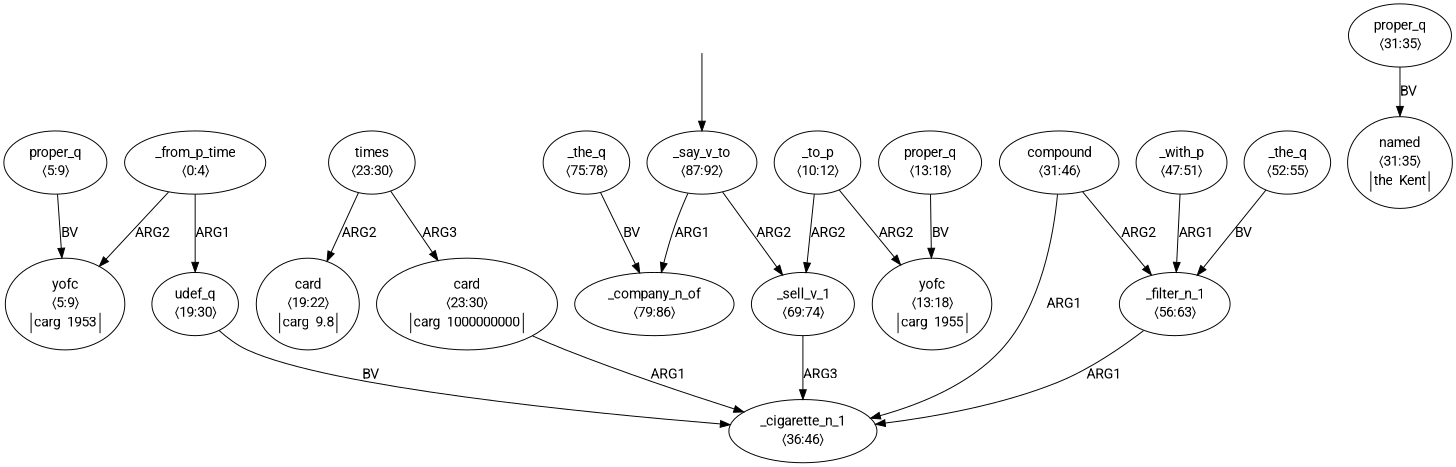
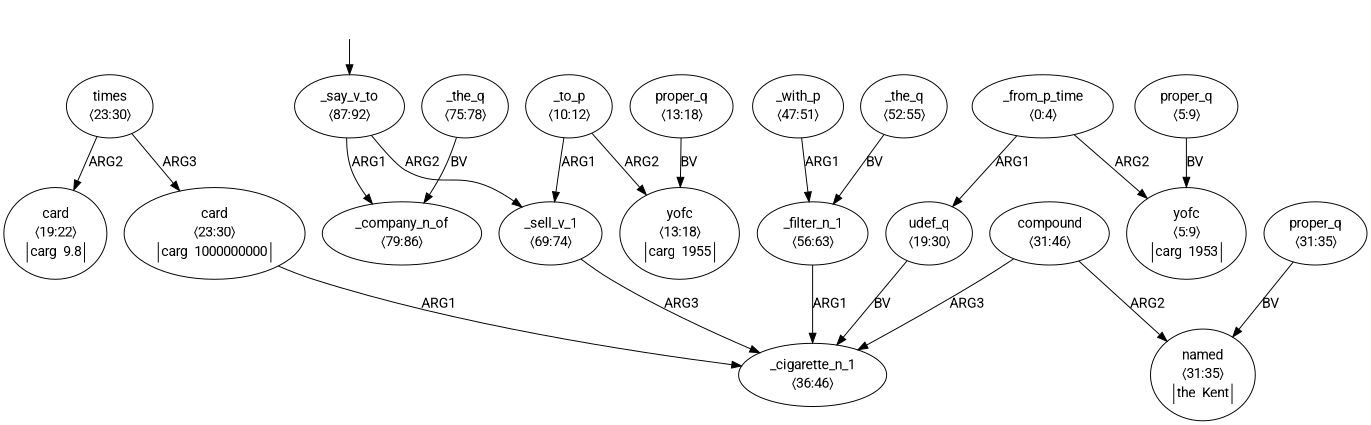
(1114, 229) -> (1119, 298)
(828, 233) -> (579, 163)
(1064, 304) -> (967, 304)
